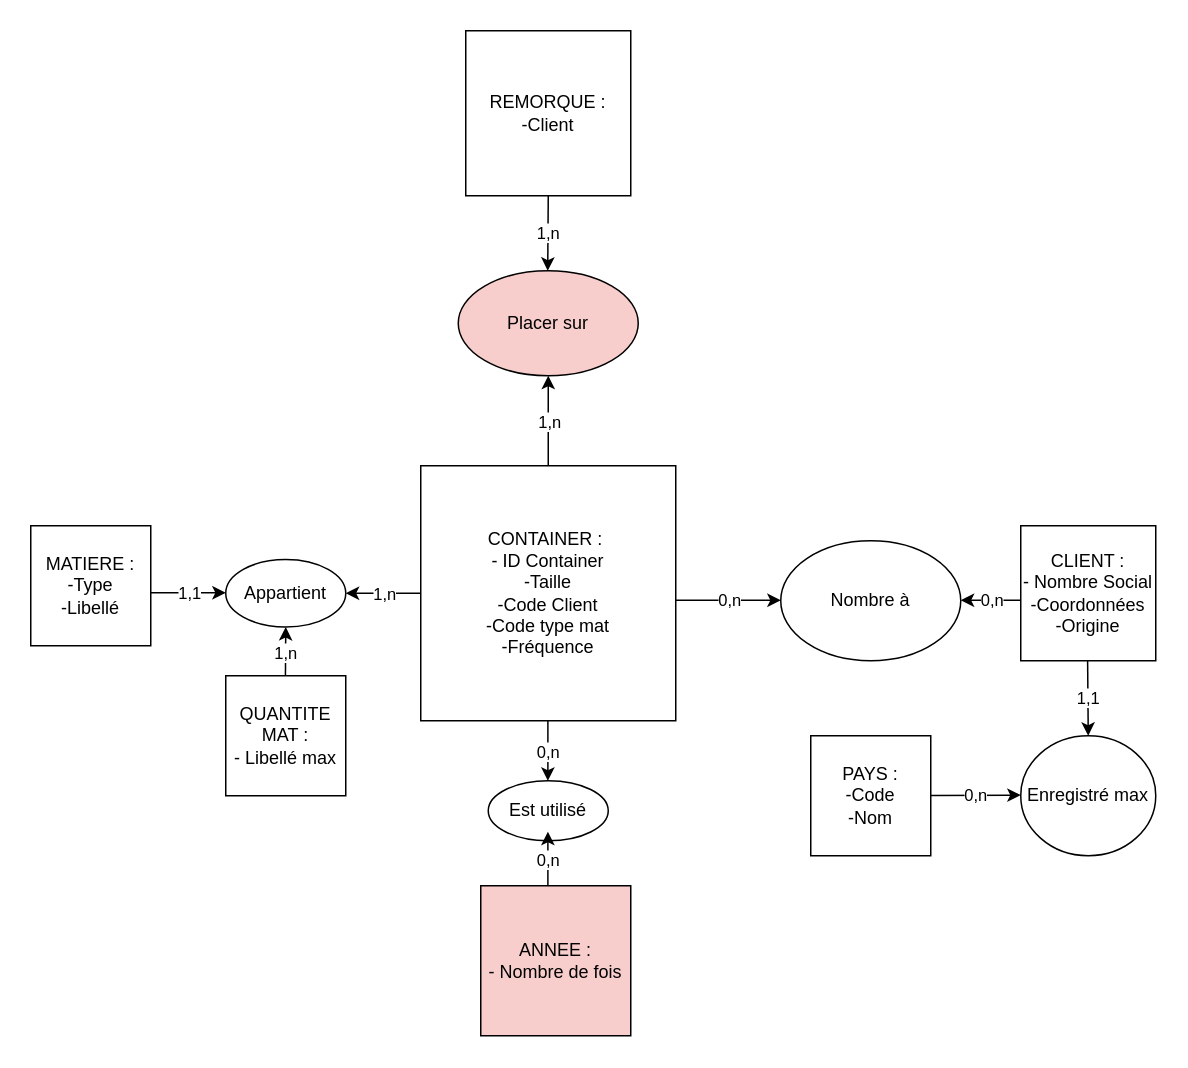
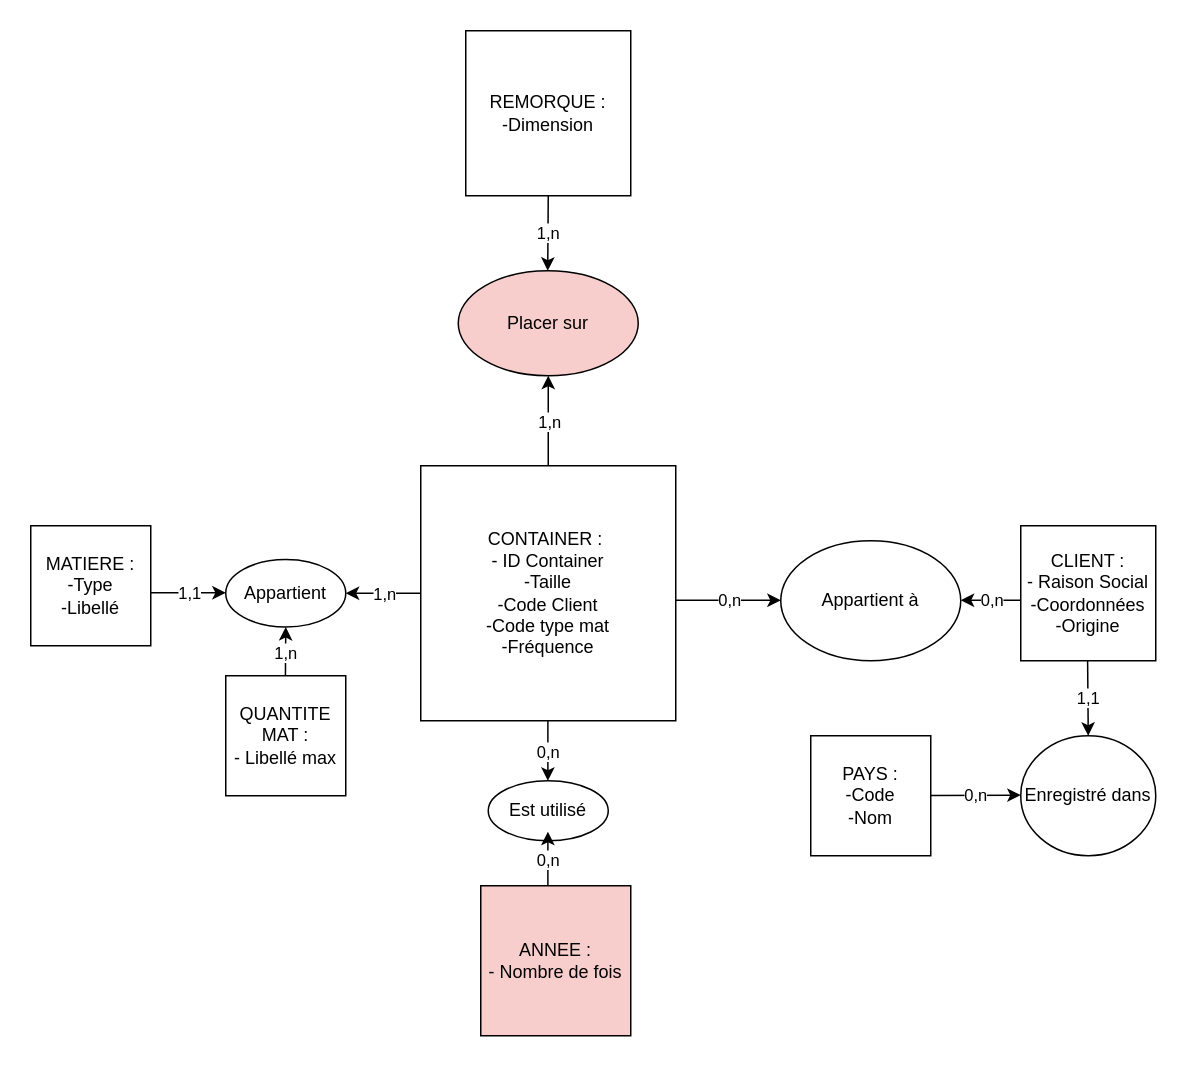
(548, 113) -> (548, 113)
(1088, 593) -> (1088, 593)
(871, 601) -> (871, 601)
(1088, 796) -> (1088, 796)
